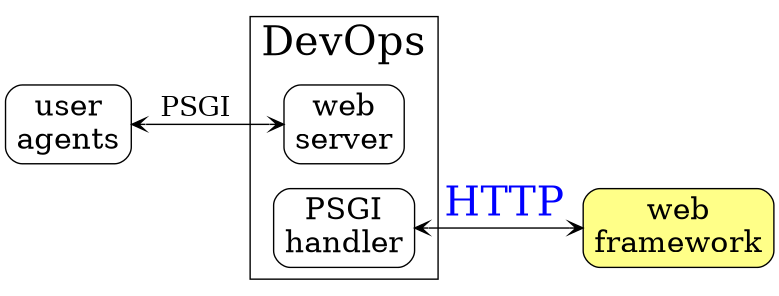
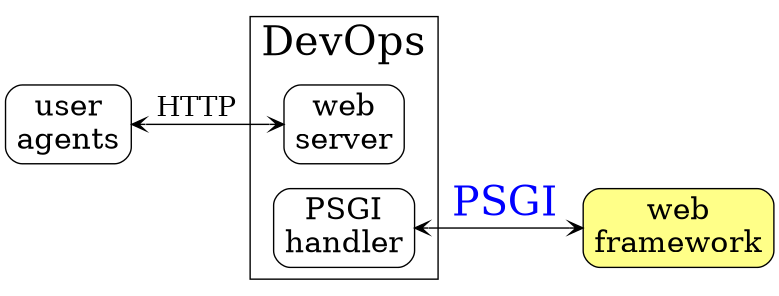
(196, 109) -> (196, 109)
(505, 205) -> (505, 205)
